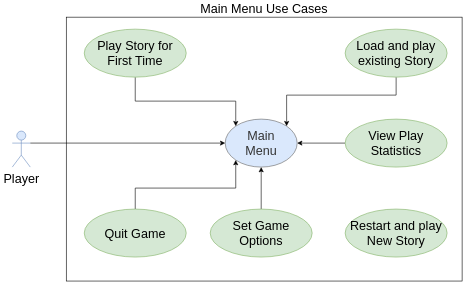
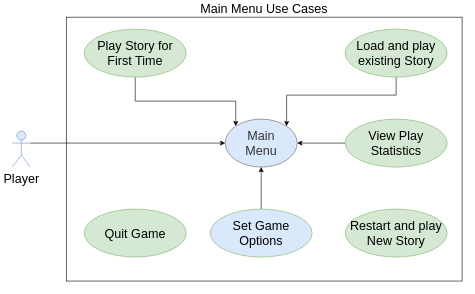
(236, 188) -> none
(261, 233) -> (261, 233)
